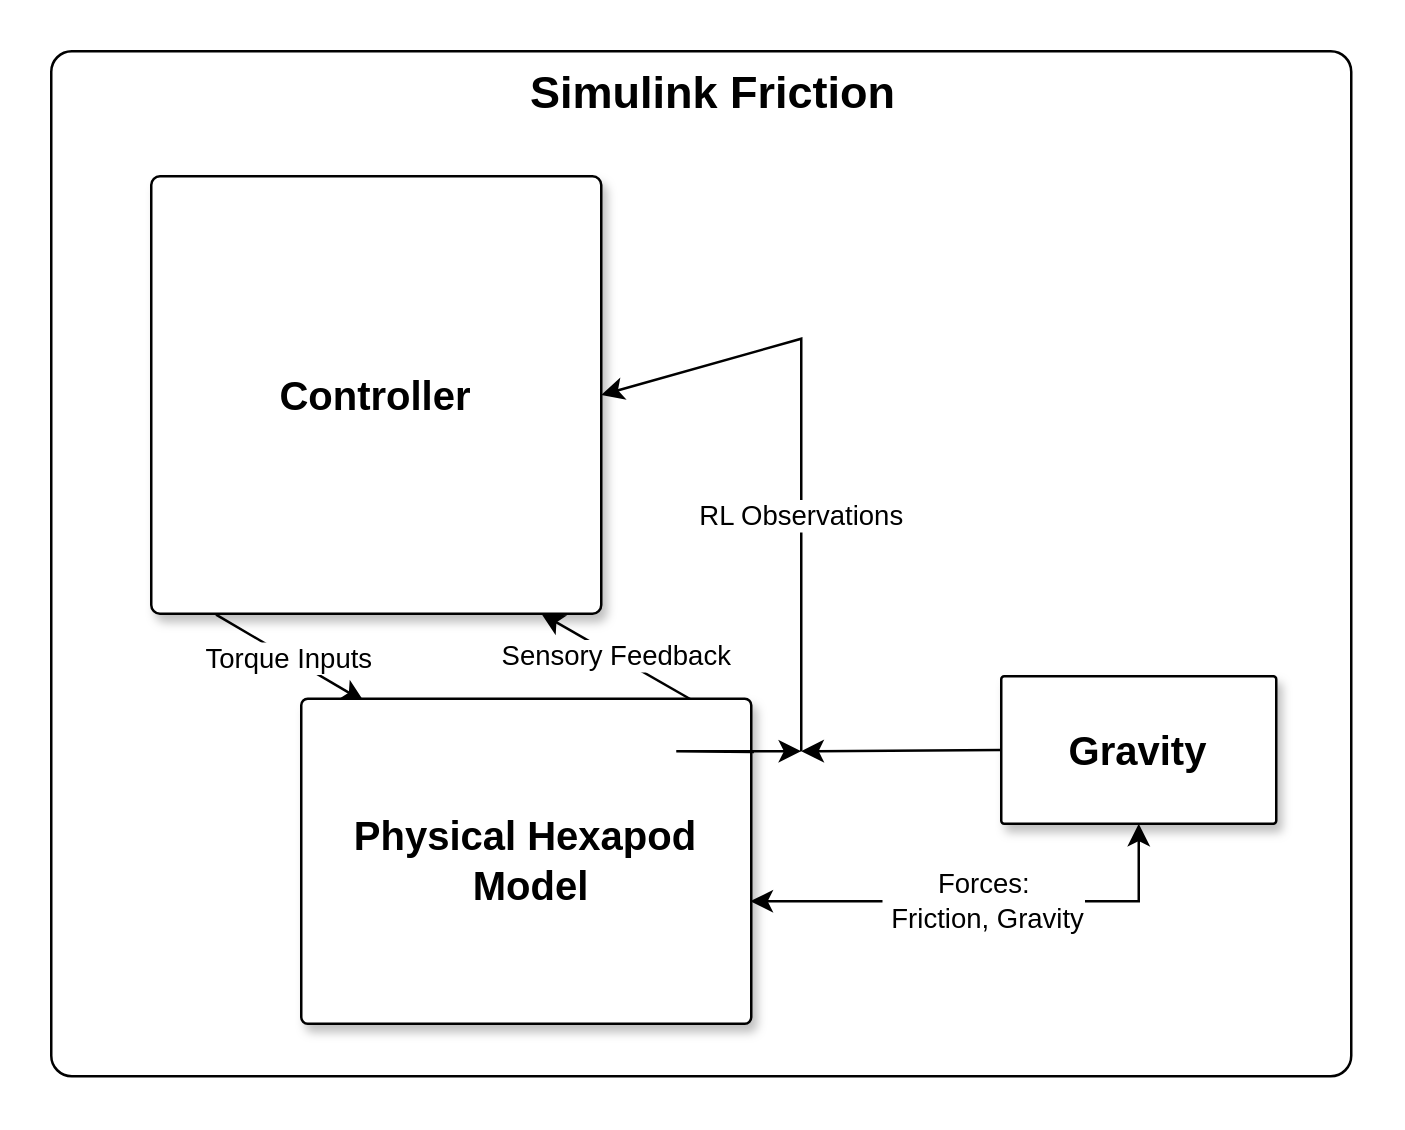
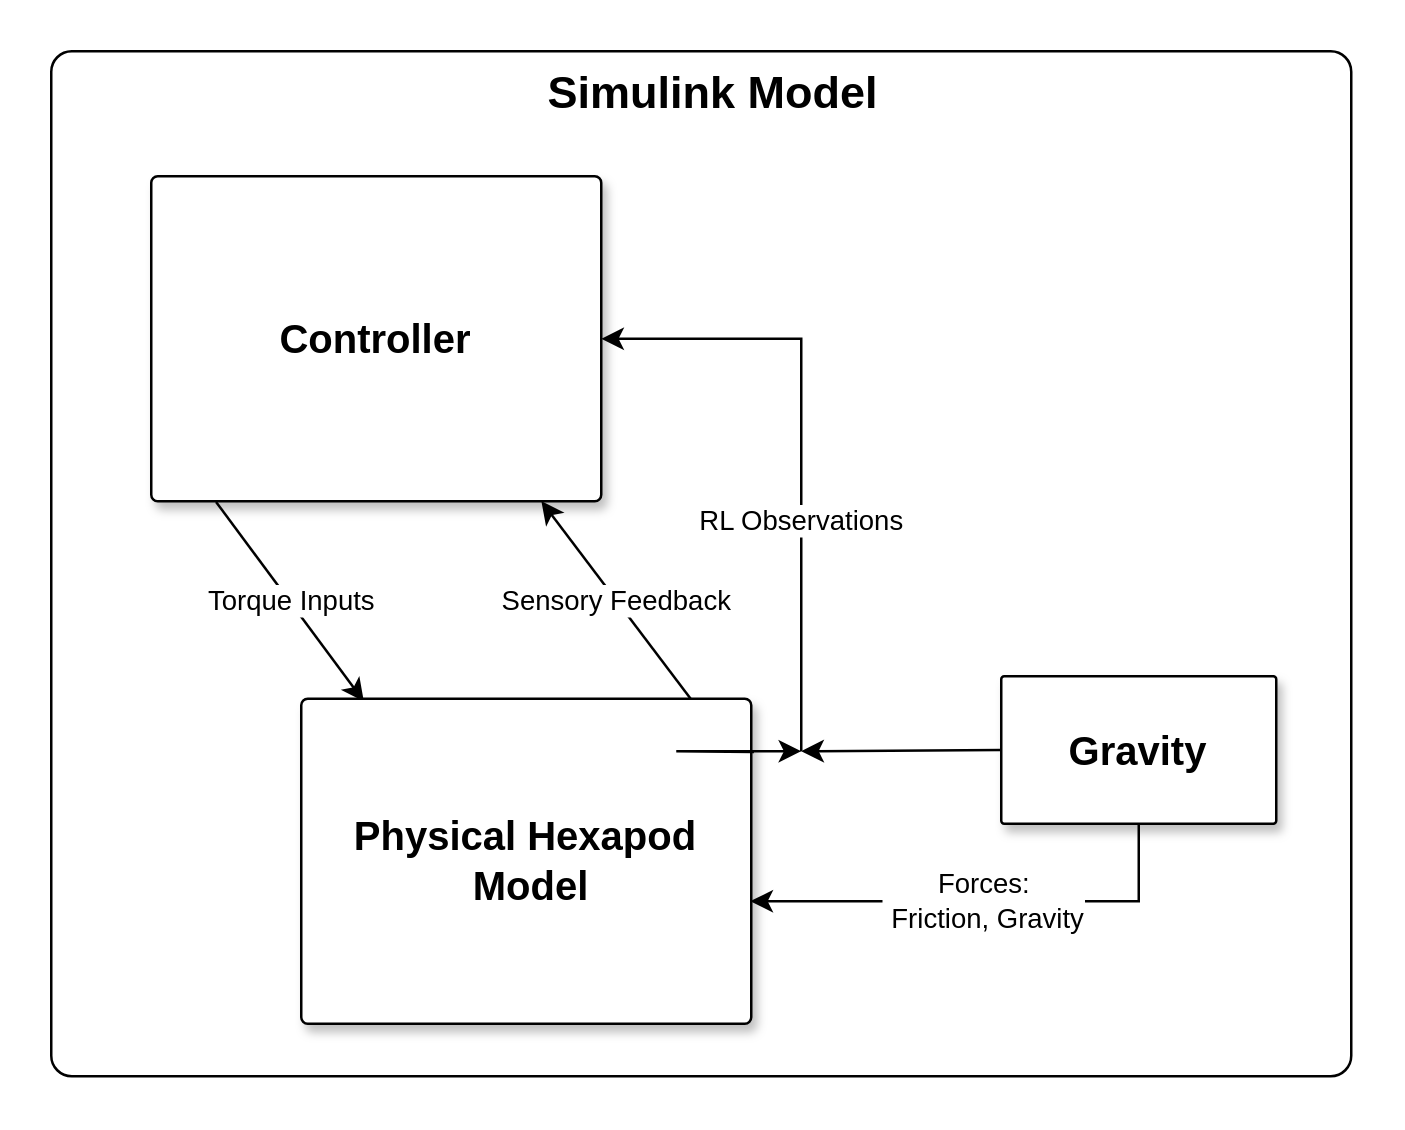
(701, 87) -> (701, 87)
(376, 395) -> (376, 339)
(1139, 842) -> (1139, 835)
